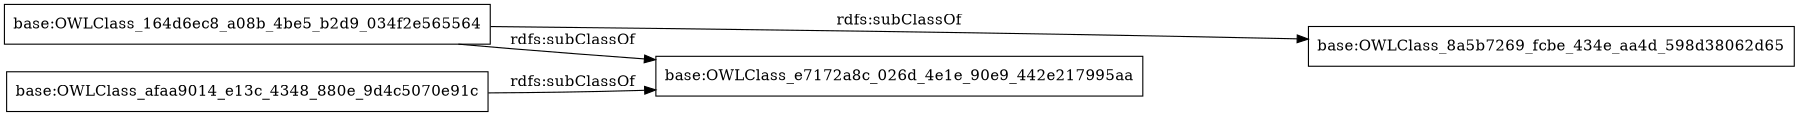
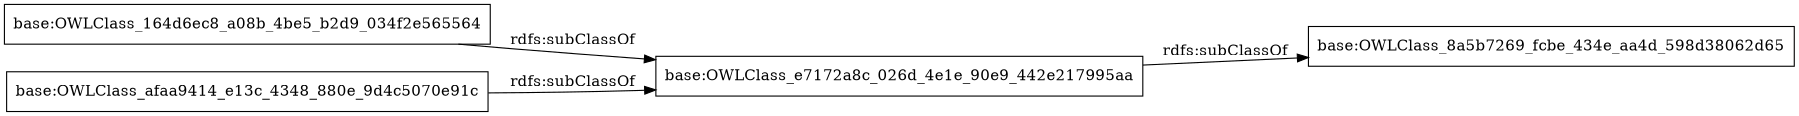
(894, 32) -> (1220, 62)
(247, 92) -> (247, 92)
